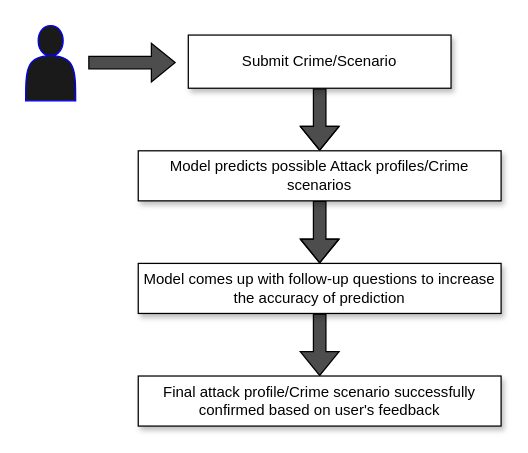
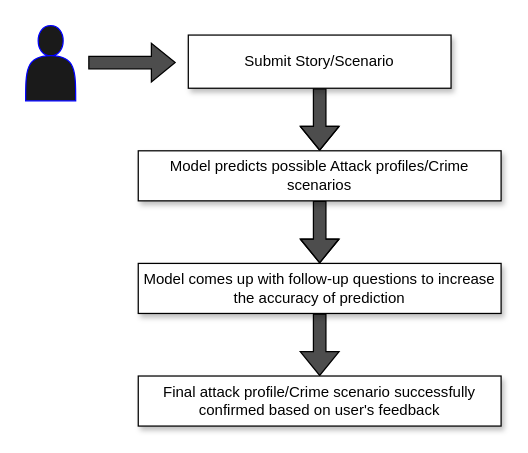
(319, 62) -> (319, 62)
